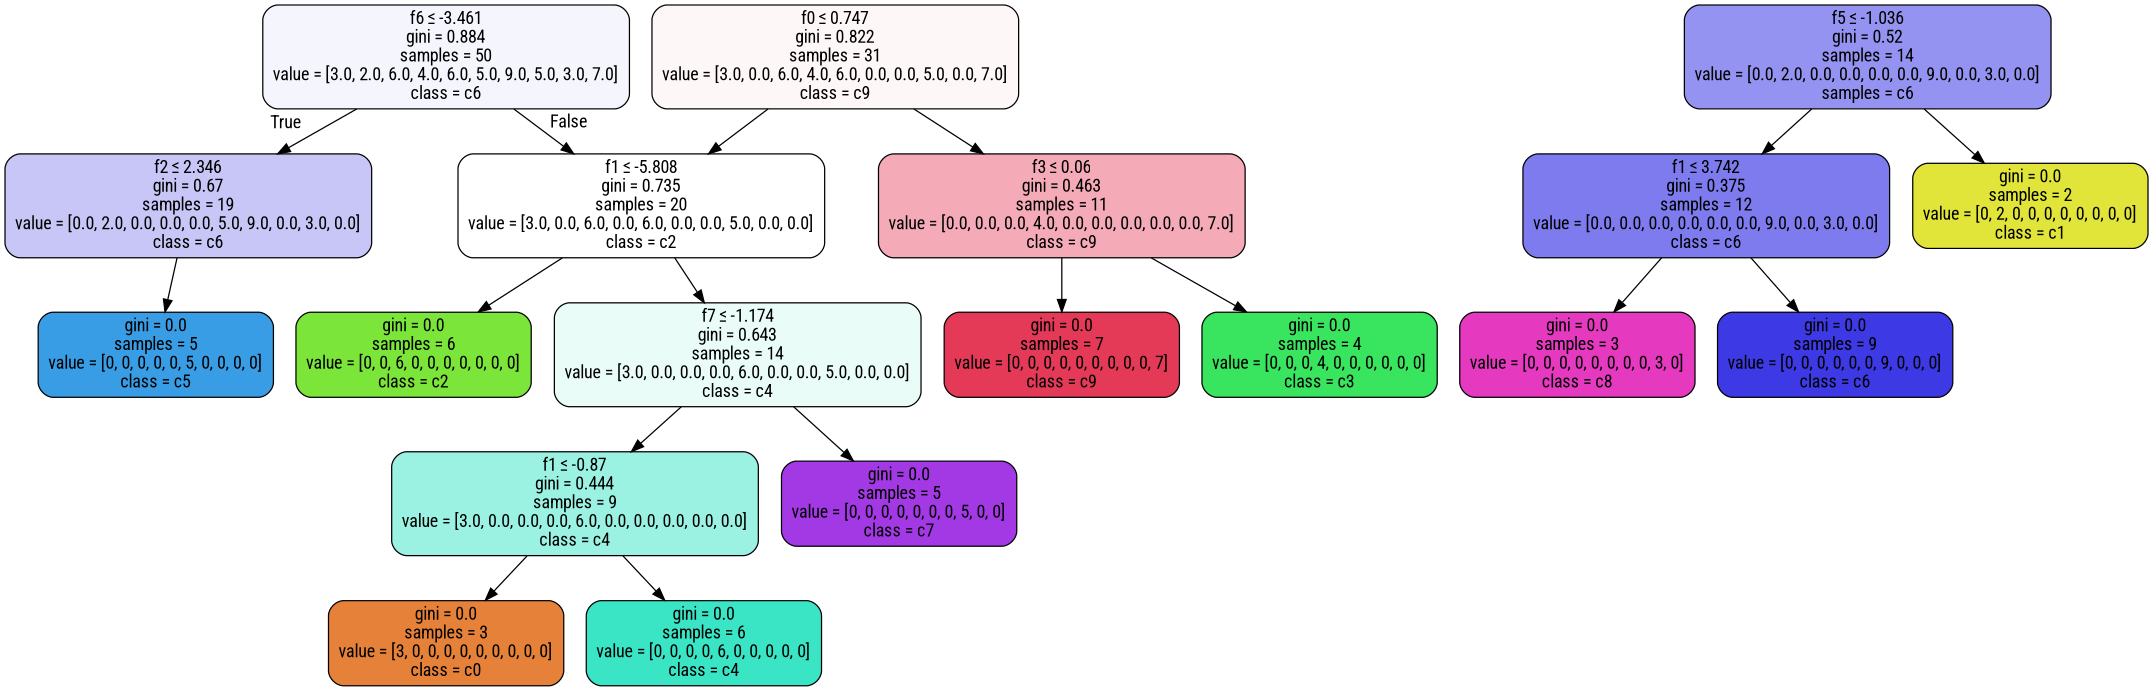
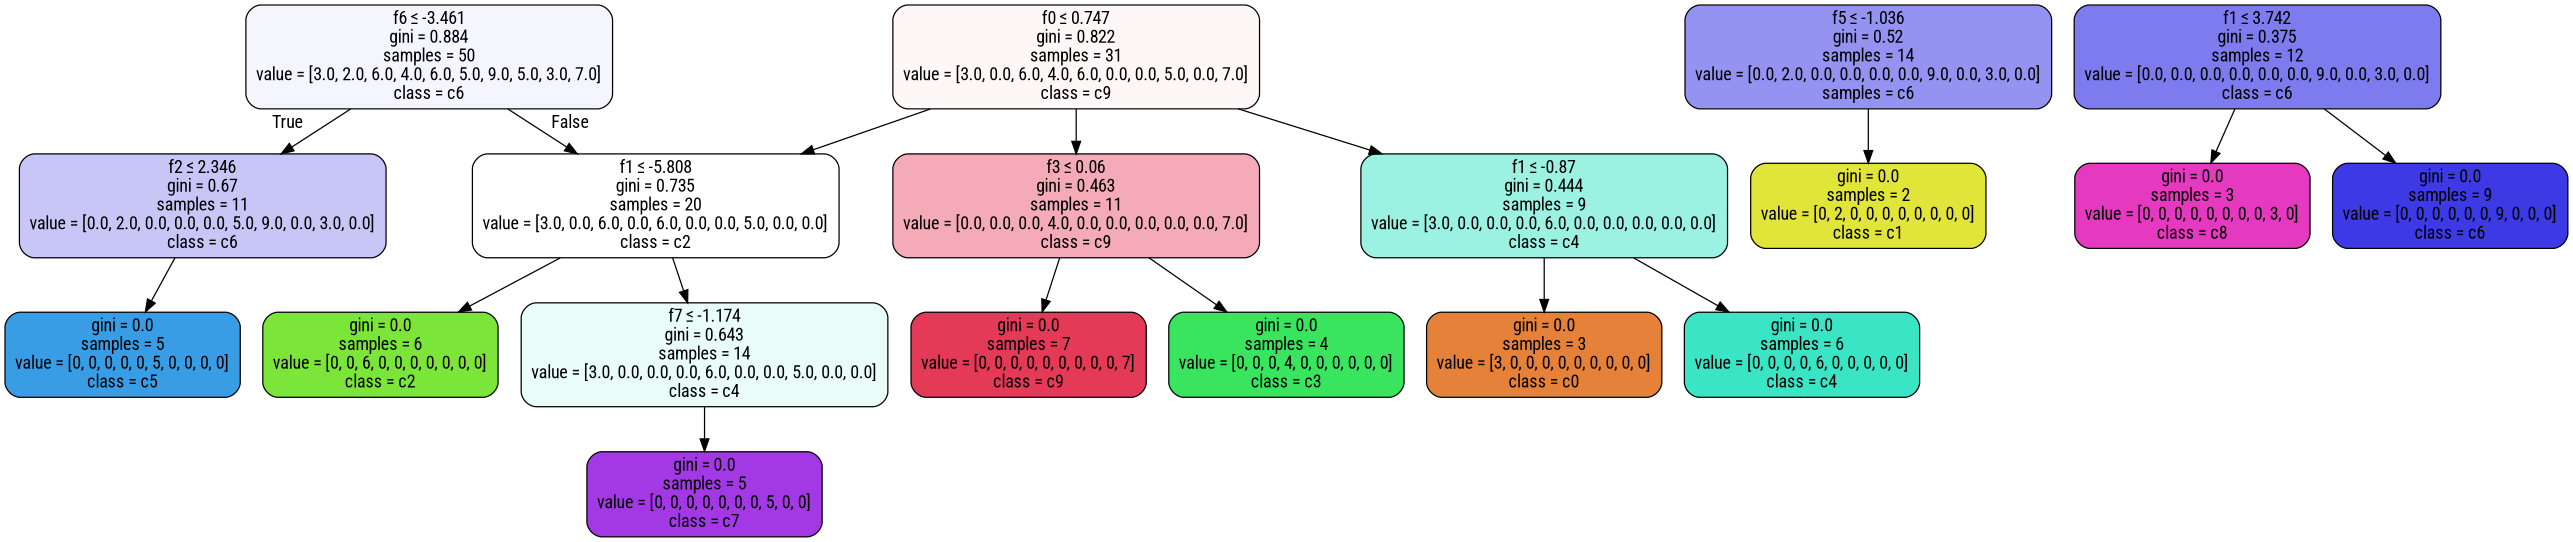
(1792, 127) -> none
(188, 205) -> (203, 205)
(661, 425) -> (1304, 129)
